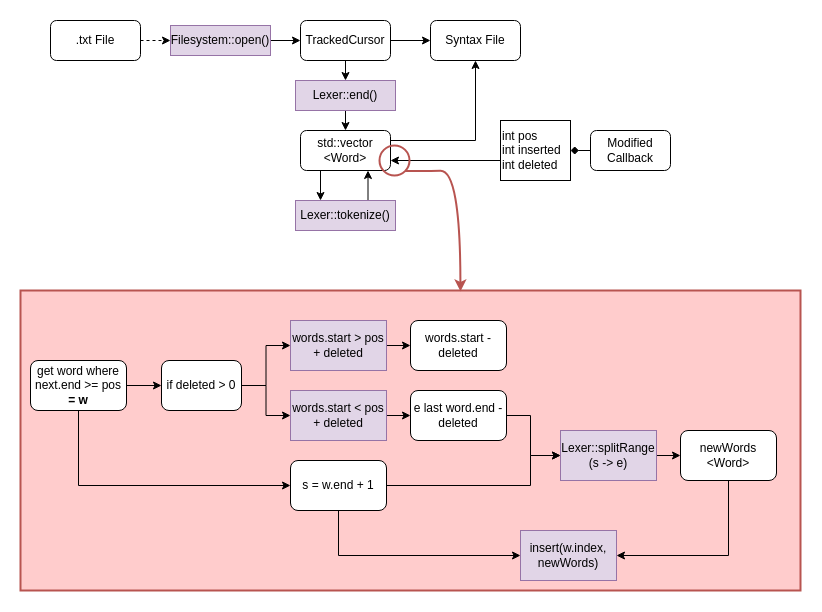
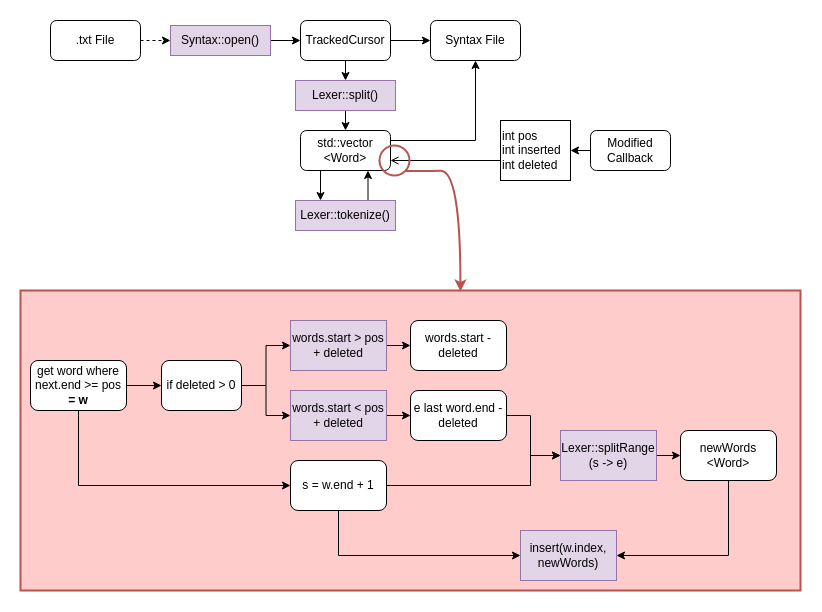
(221, 41) -> (221, 41)
(346, 96) -> (346, 96)
(579, 151) -> (578, 151)
(398, 161) -> (396, 161)
